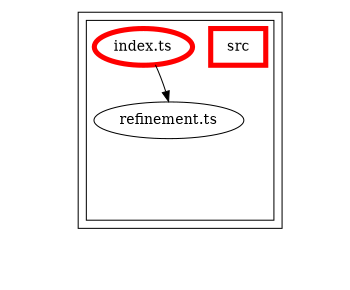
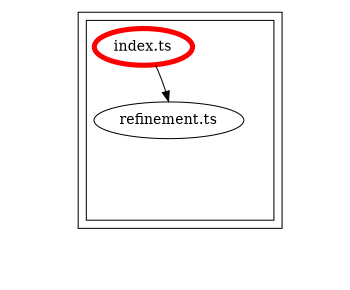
(238, 47) -> none
